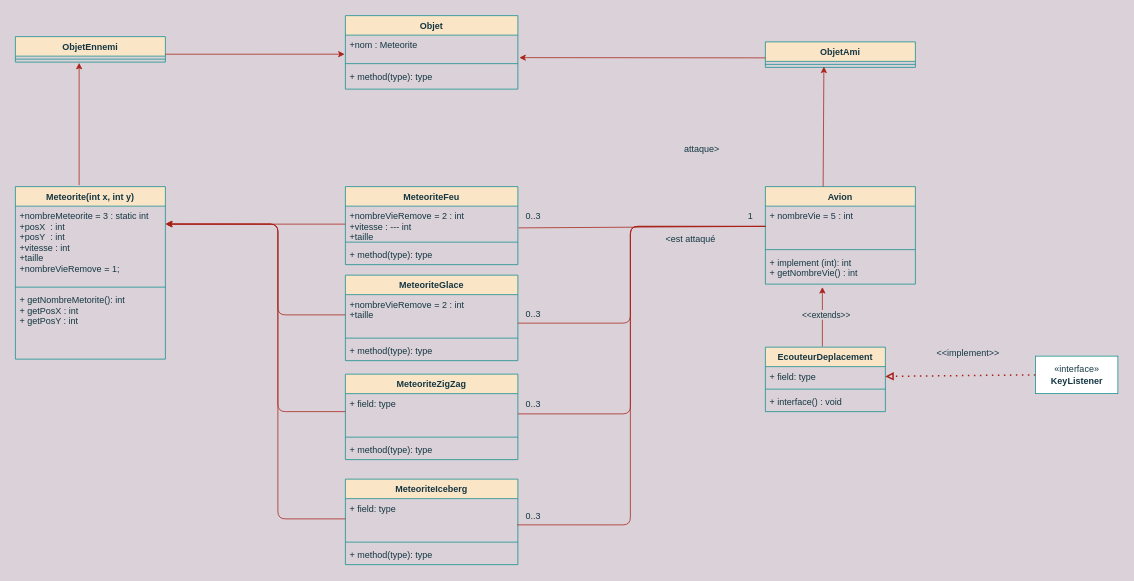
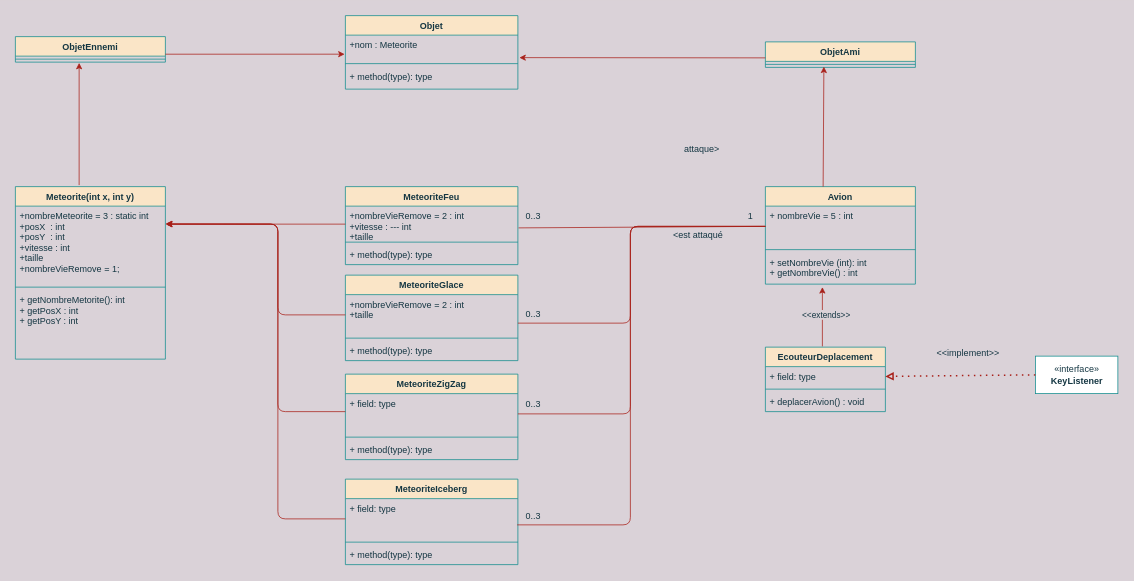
(690, 239) -> (698, 235)
(817, 263) -> (825, 263)
(813, 402) -> (822, 402)
